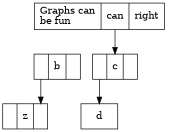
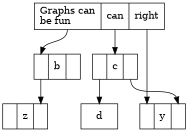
none -> (57, 41)
none -> (163, 116)
